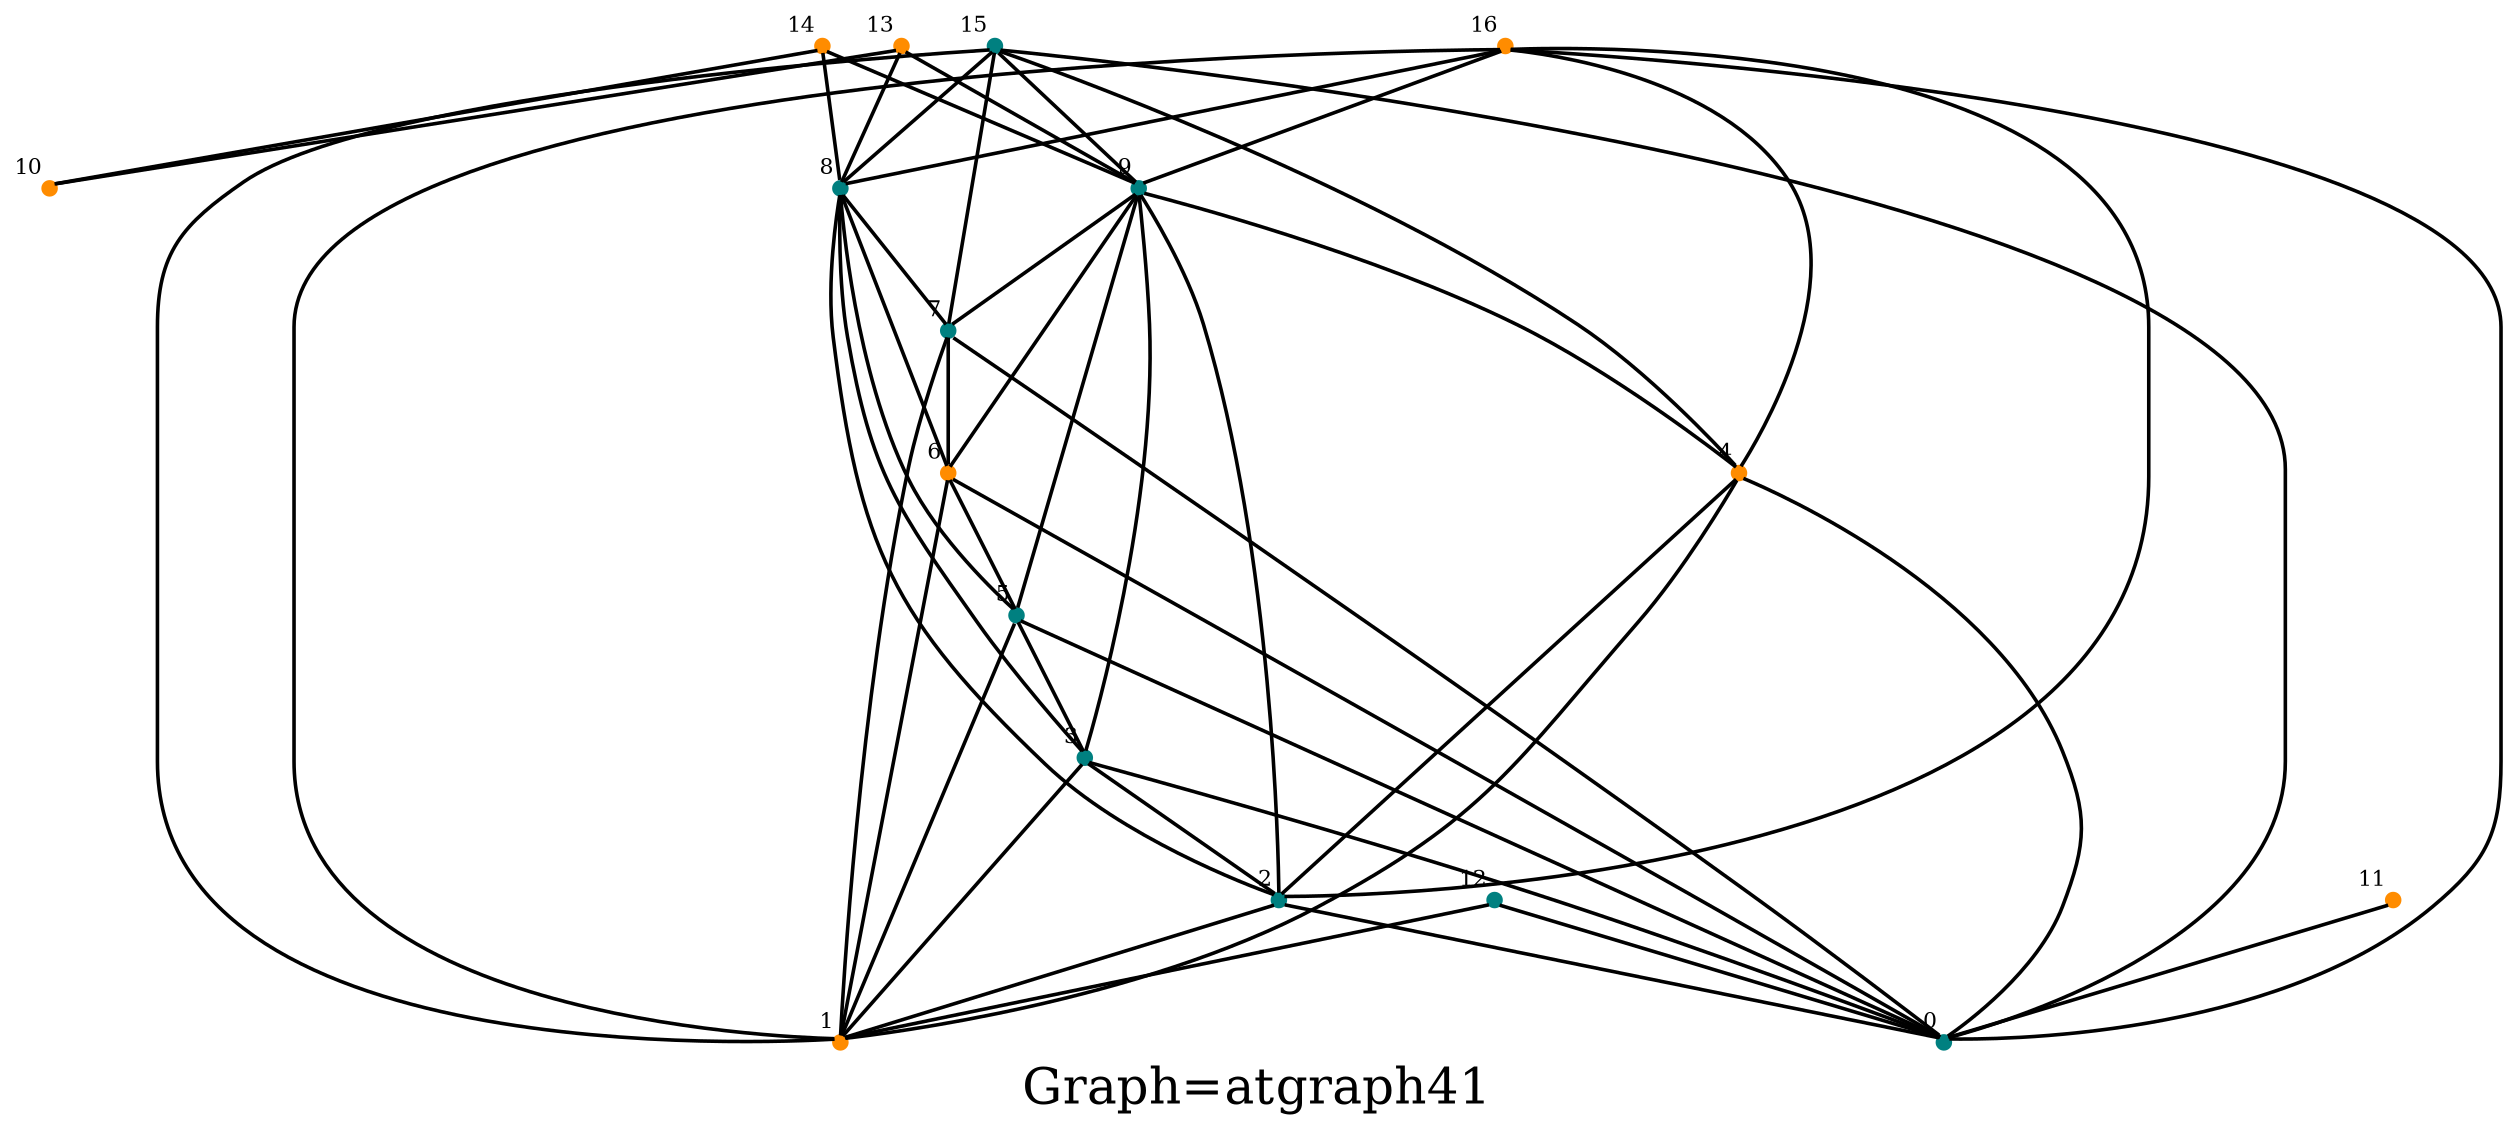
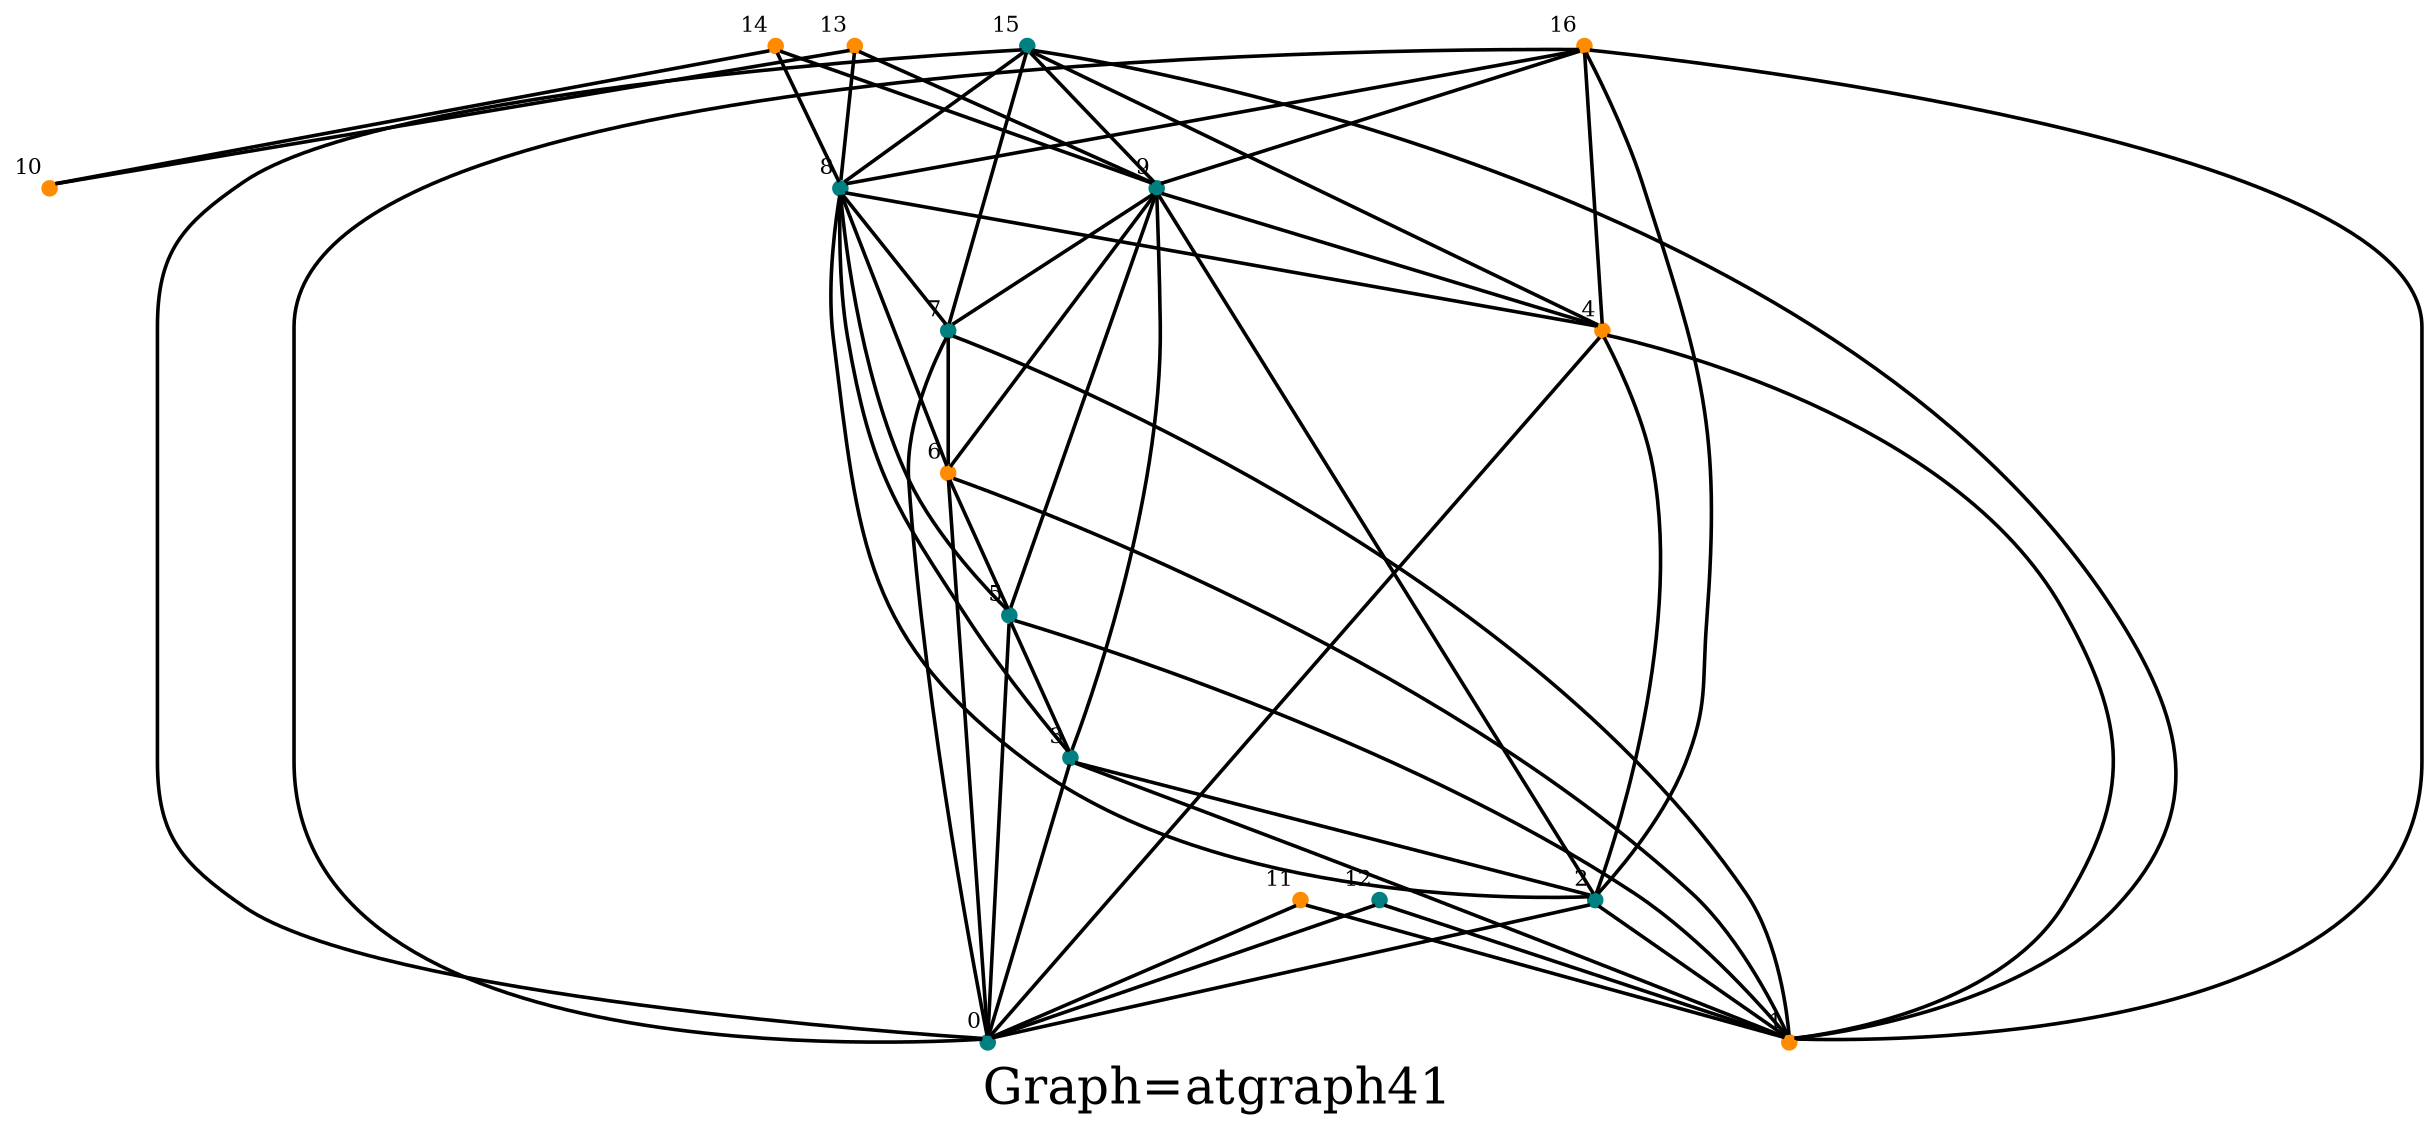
none -> (1240, 263)
none -> (1545, 971)
